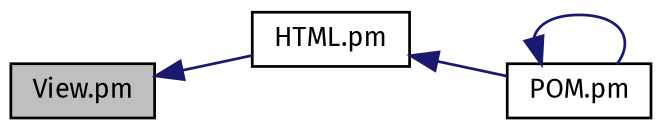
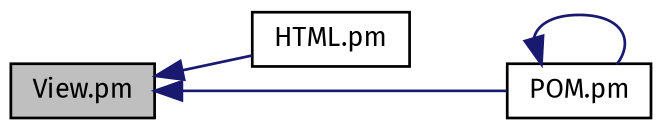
(472, 69) -> (345, 91)
